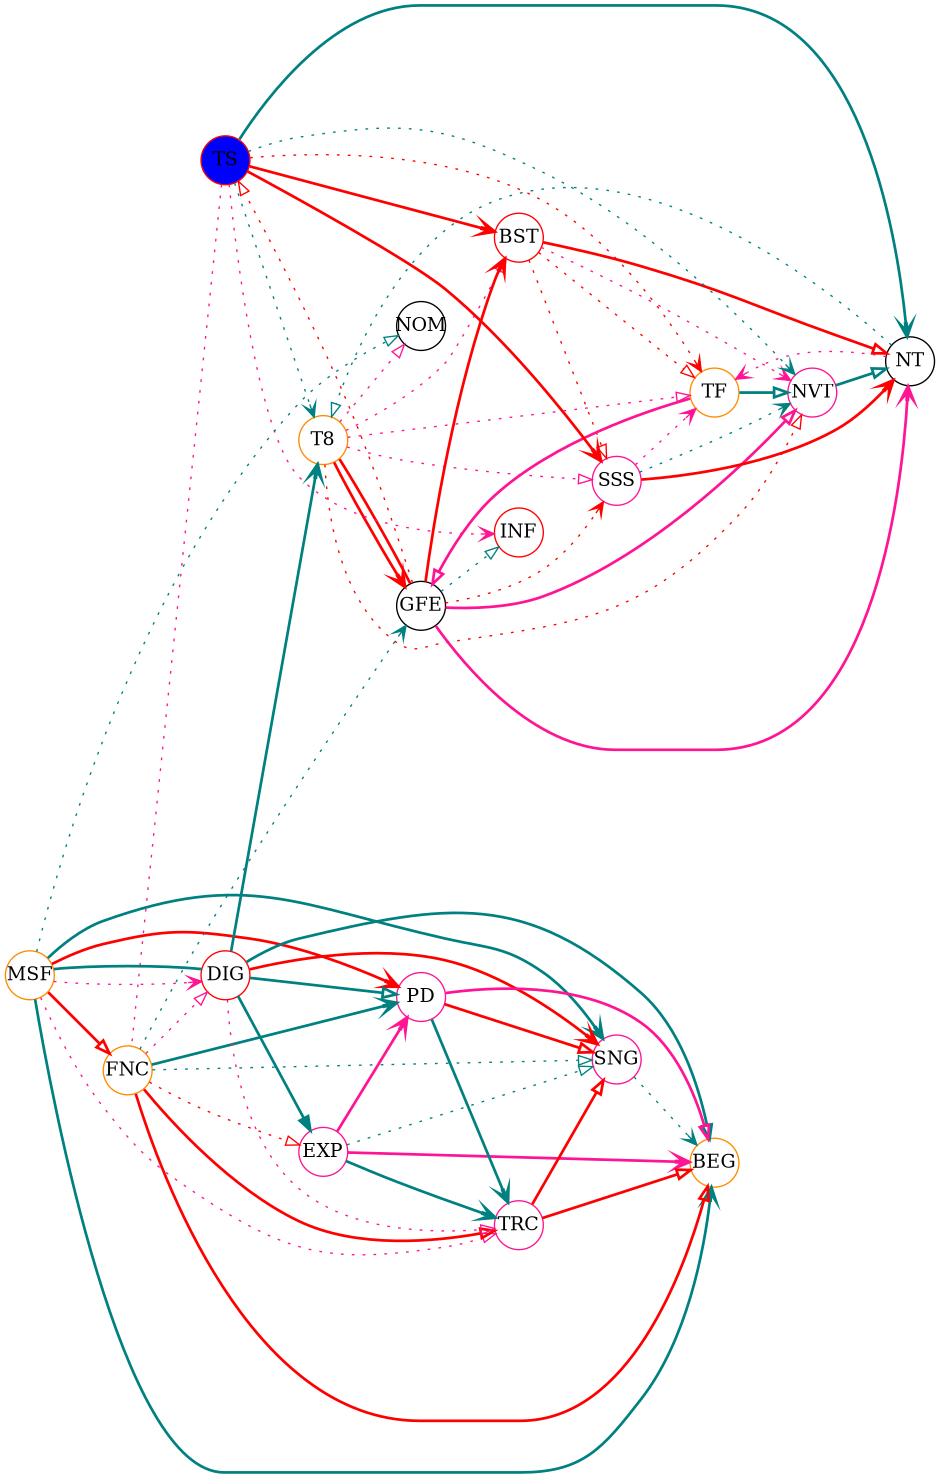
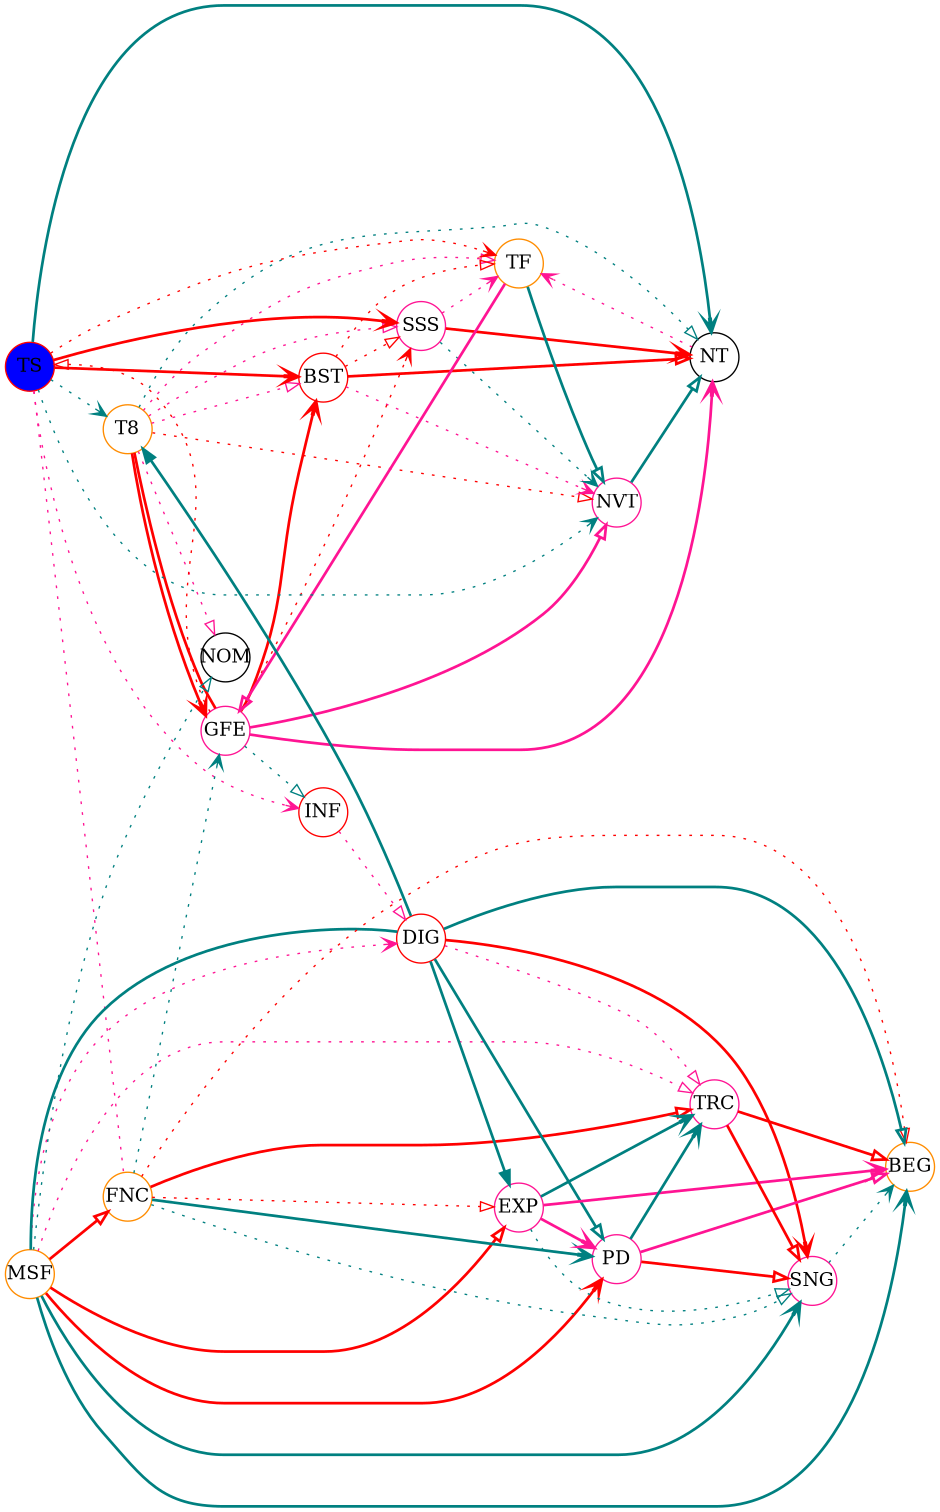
(599, 191) -> (396, 233)
(421, 606) -> (225, 731)
(273, 715) -> (294, 681)
(172, 1028) -> (368, 870)
none -> (287, 1352)
(394, 1416) -> (549, 838)
